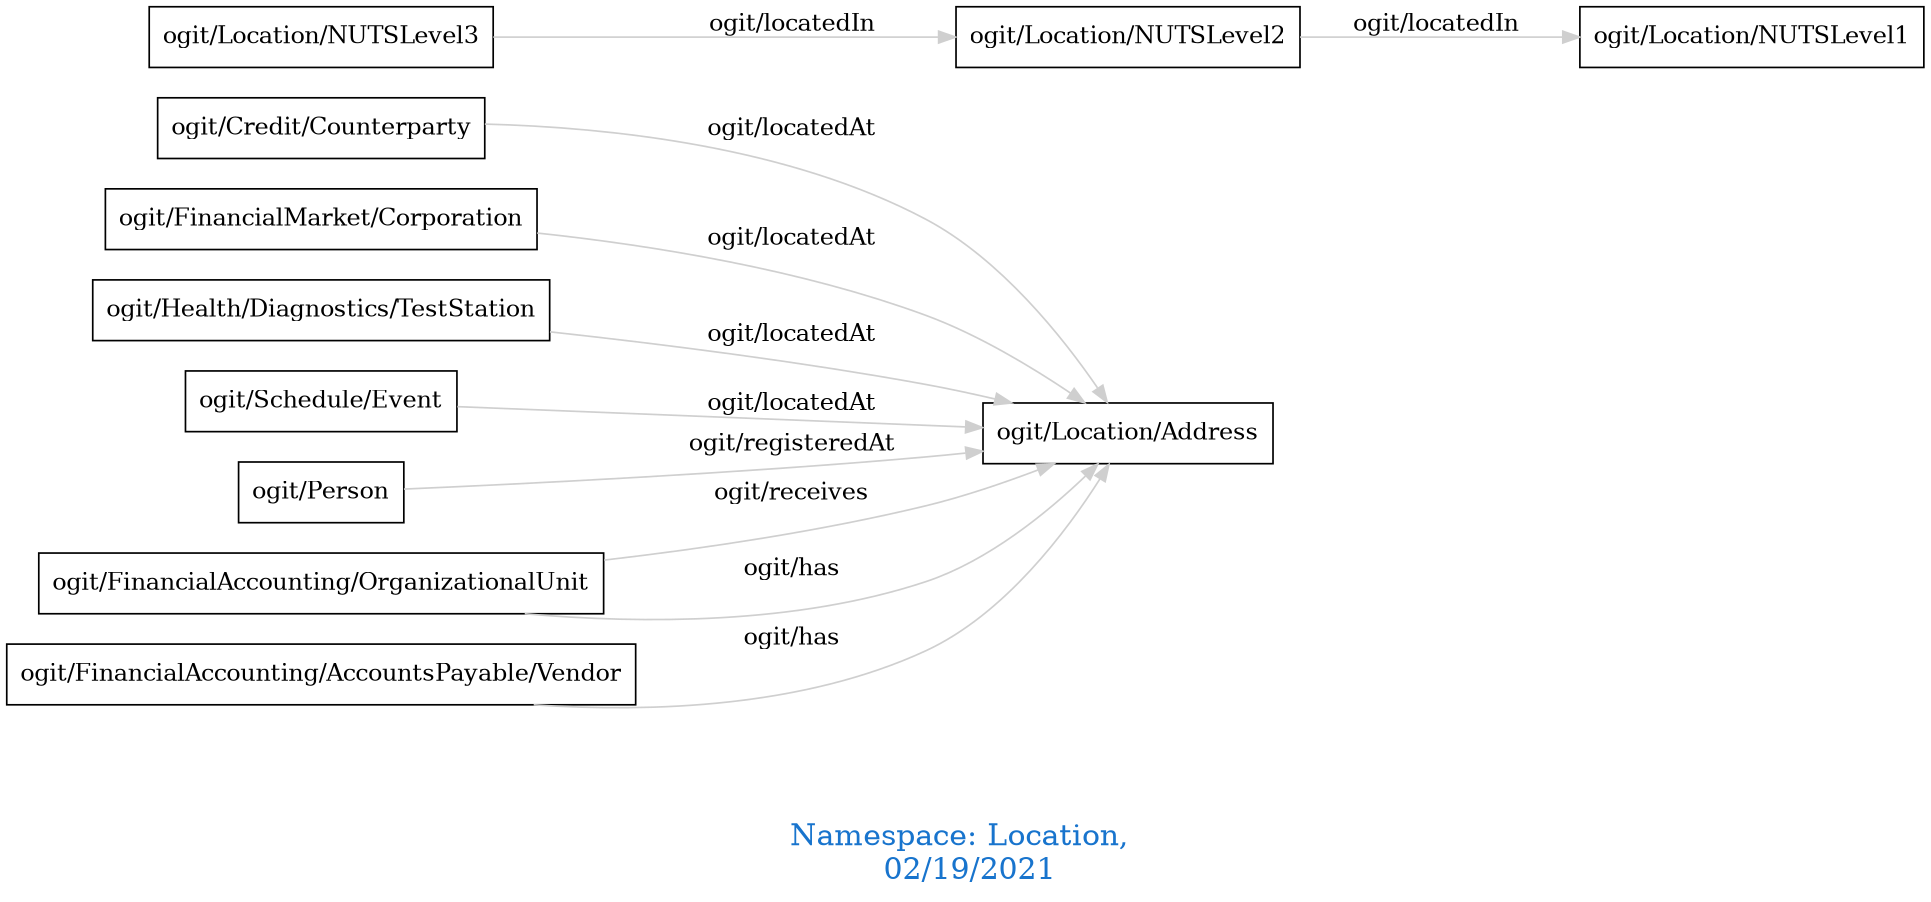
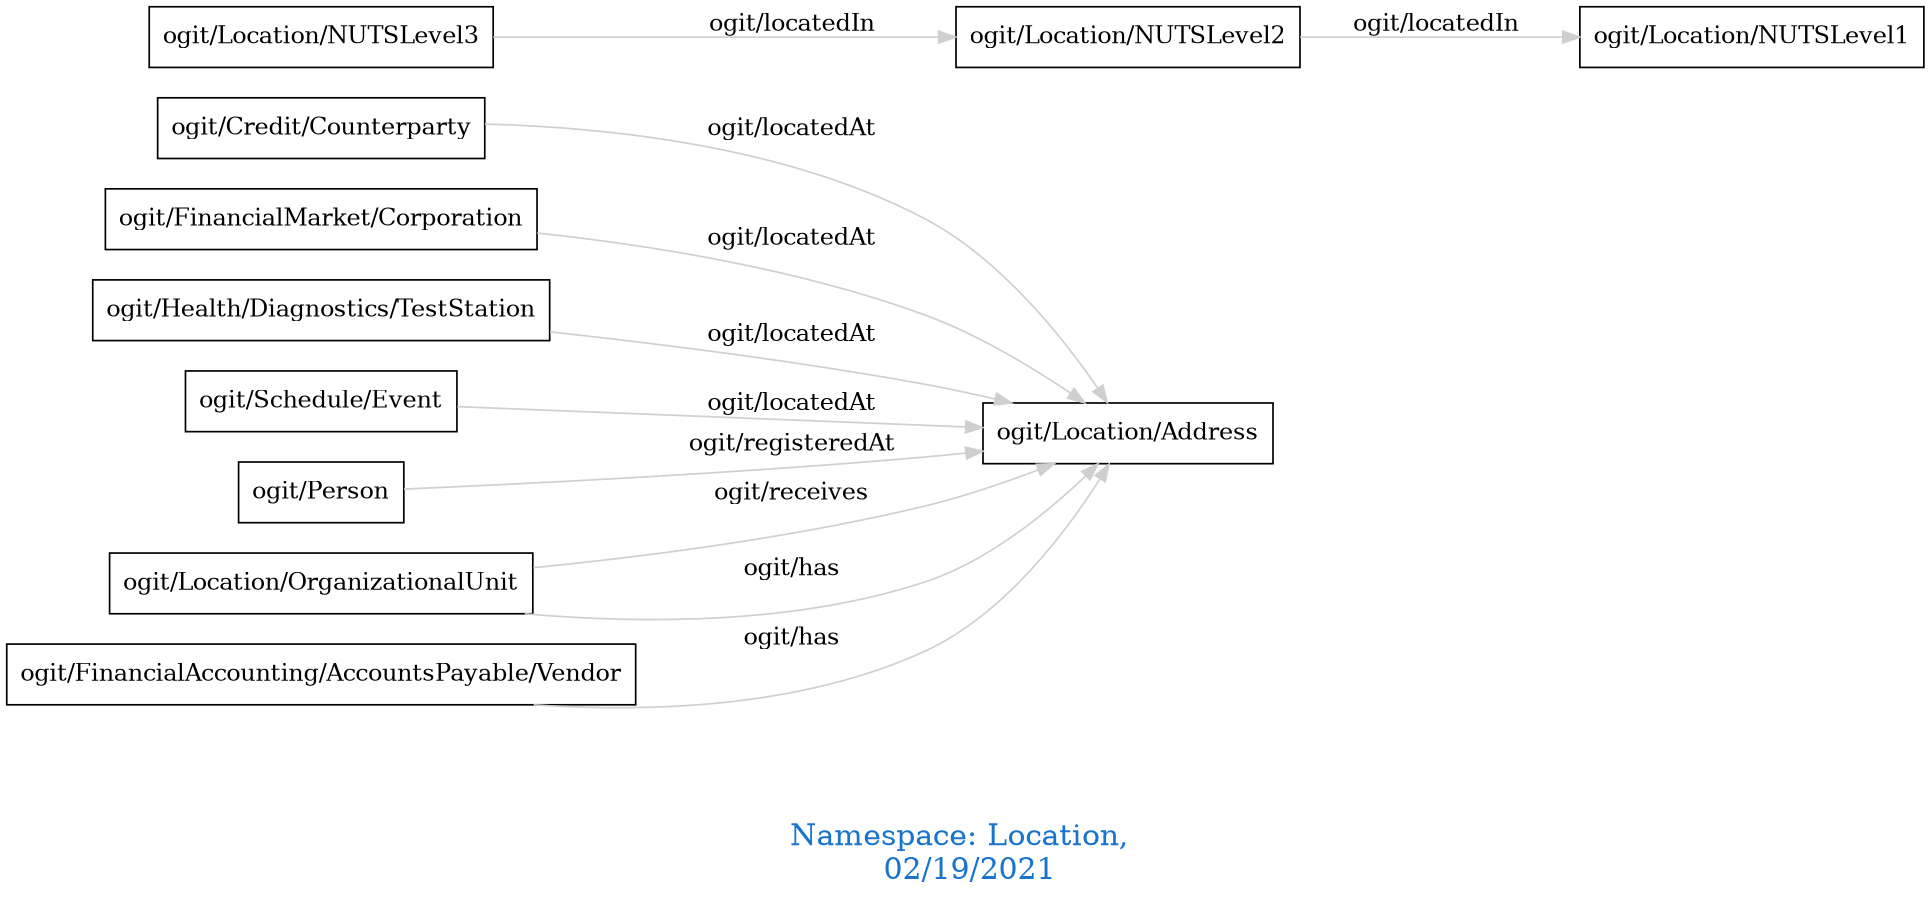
(321, 583) -> (321, 583)
